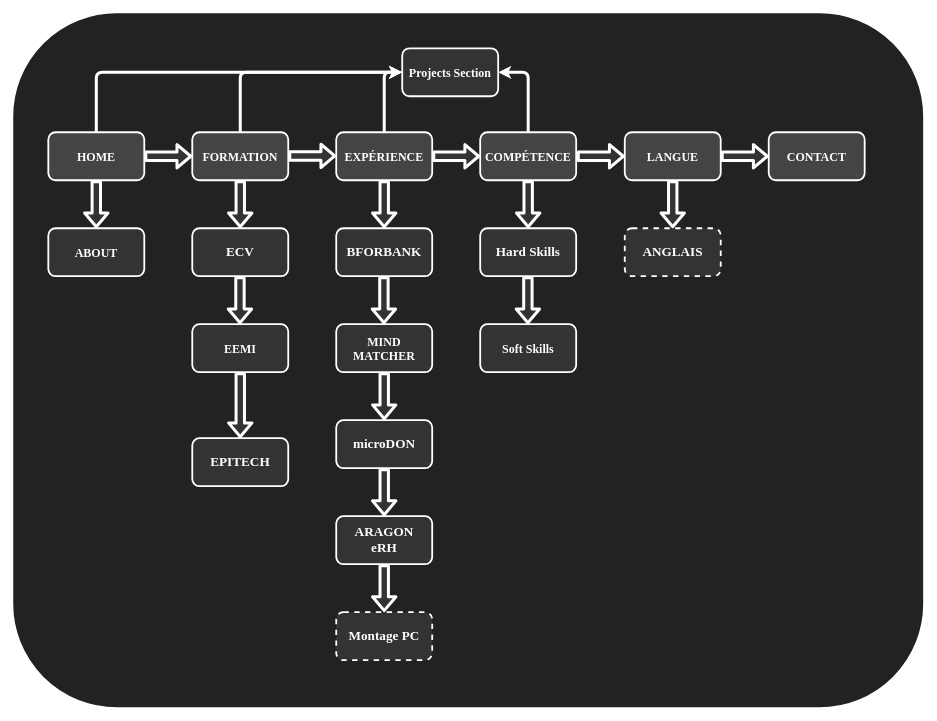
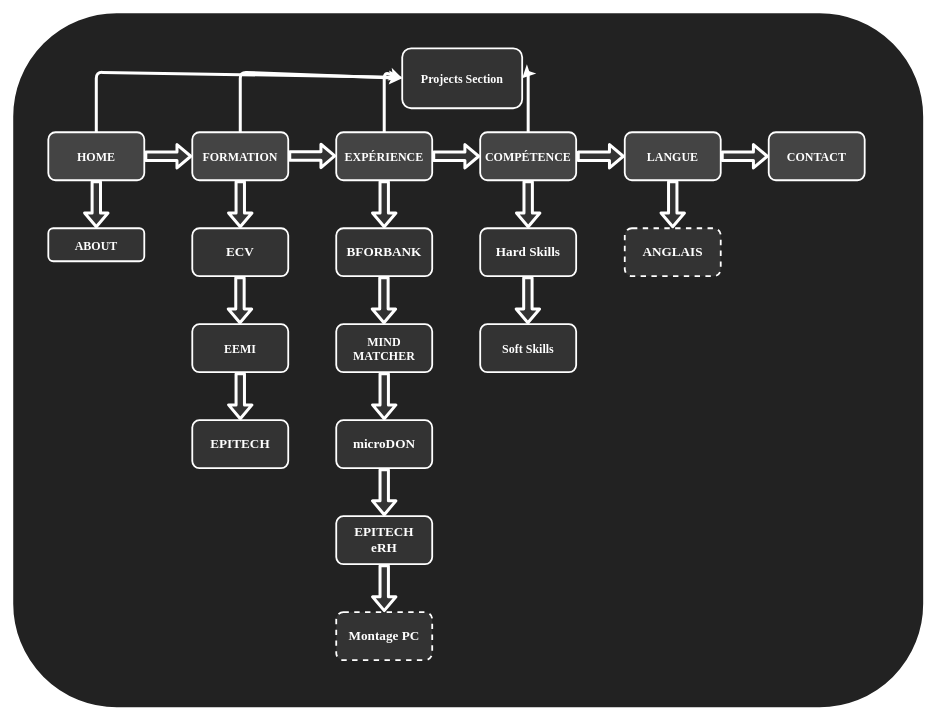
(450, 72) -> (462, 78)
(96, 252) -> (96, 245)
(240, 462) -> (240, 444)
(384, 540) -> (384, 540)
